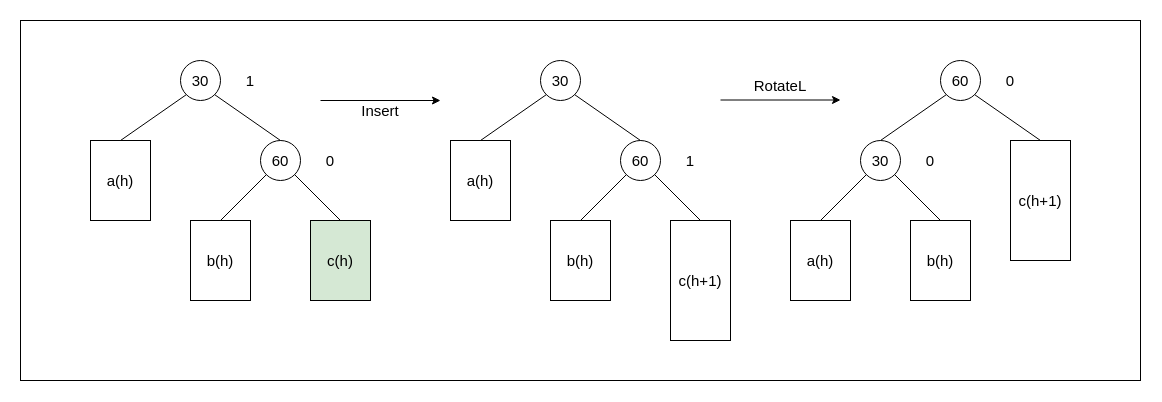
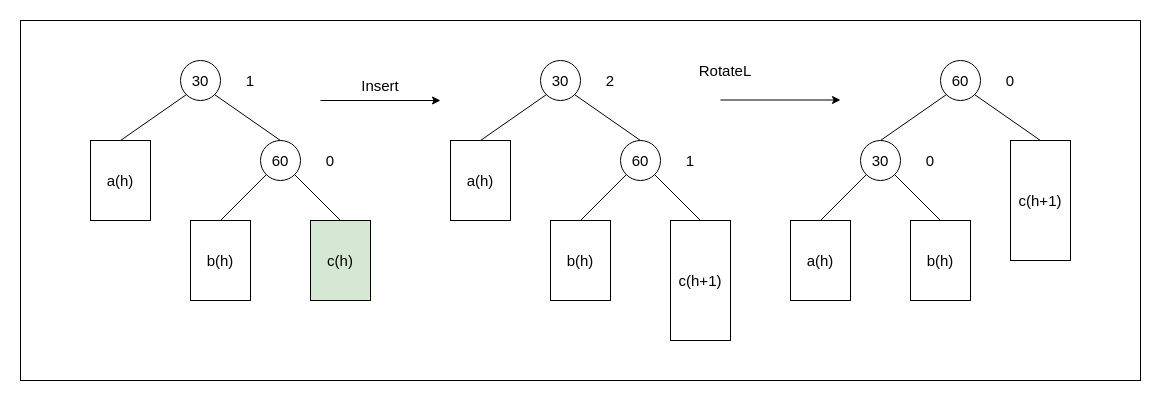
none -> (611, 81)
(781, 85) -> (726, 70)
(381, 111) -> (381, 86)
